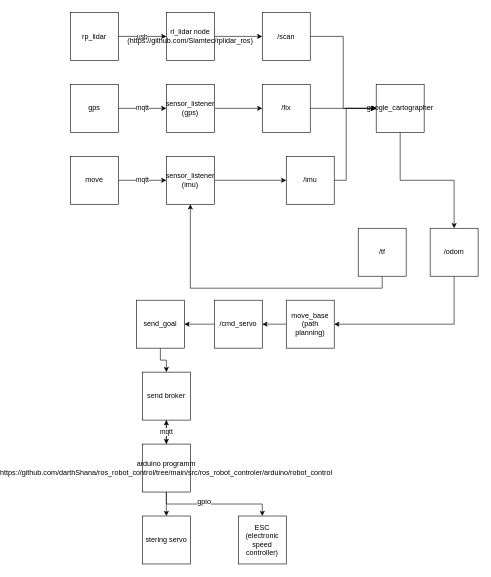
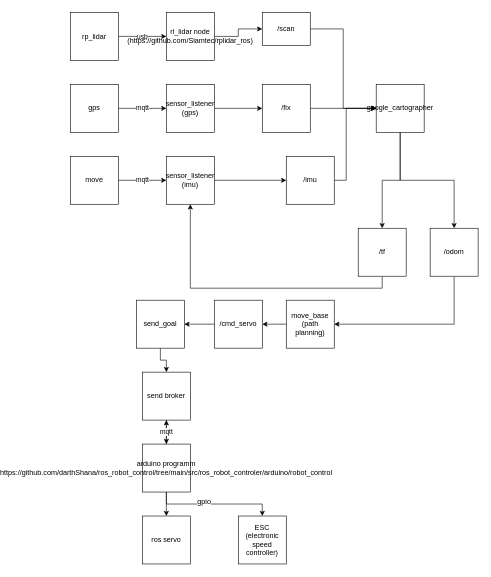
(287, 36) -> (287, 29)
none -> (383, 180)
(167, 540) -> (167, 540)
